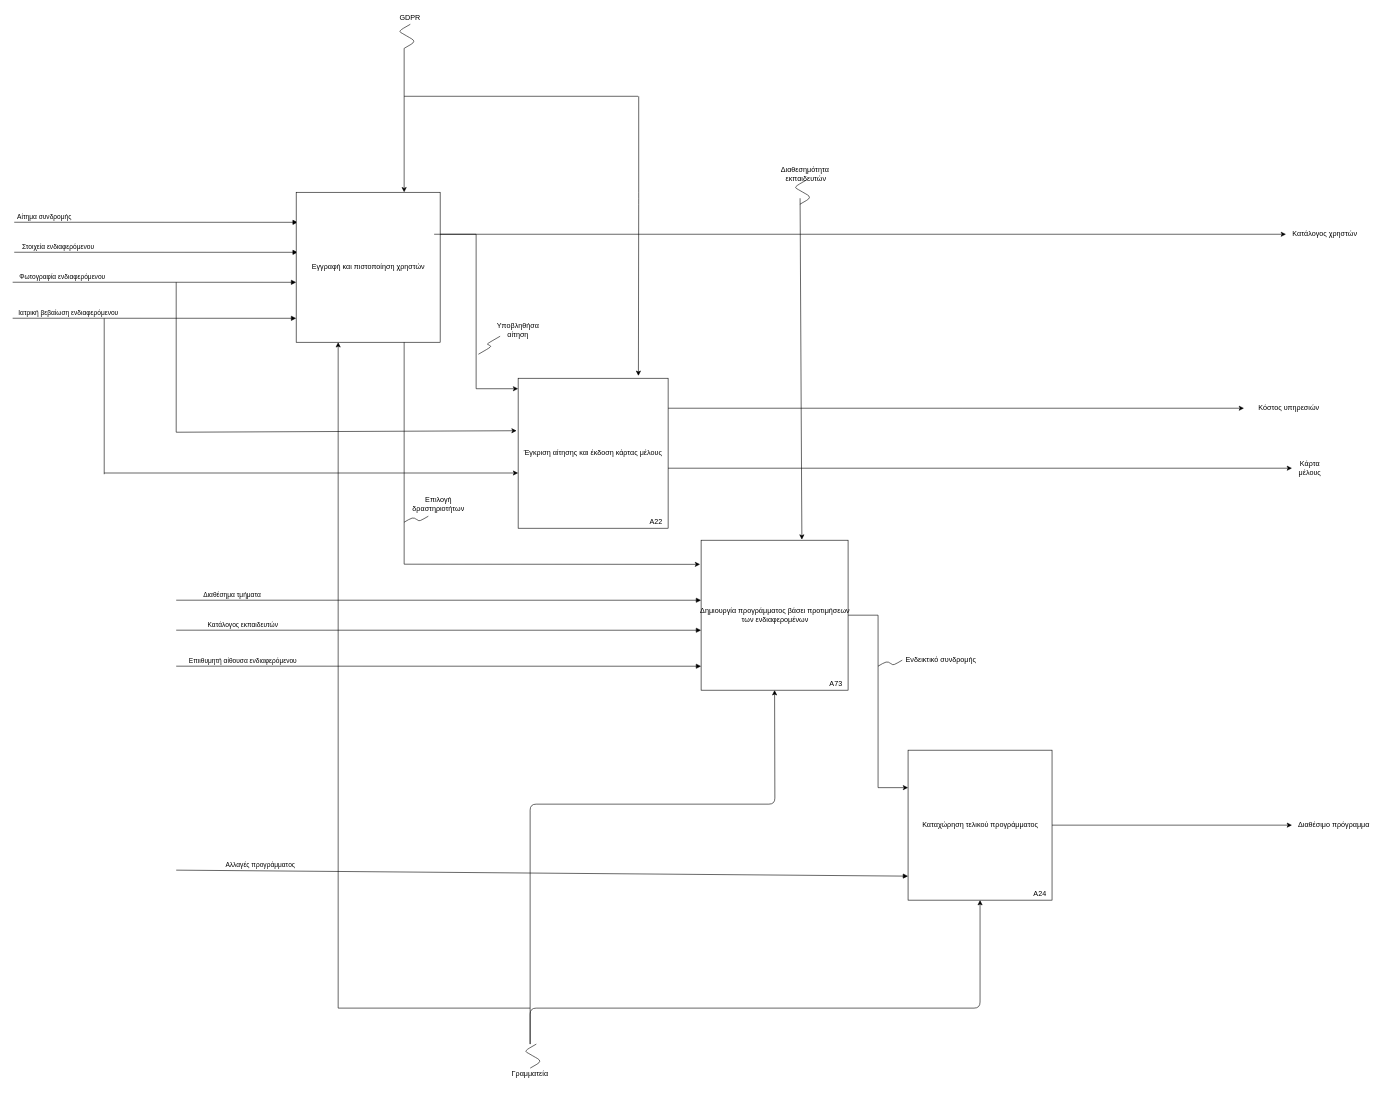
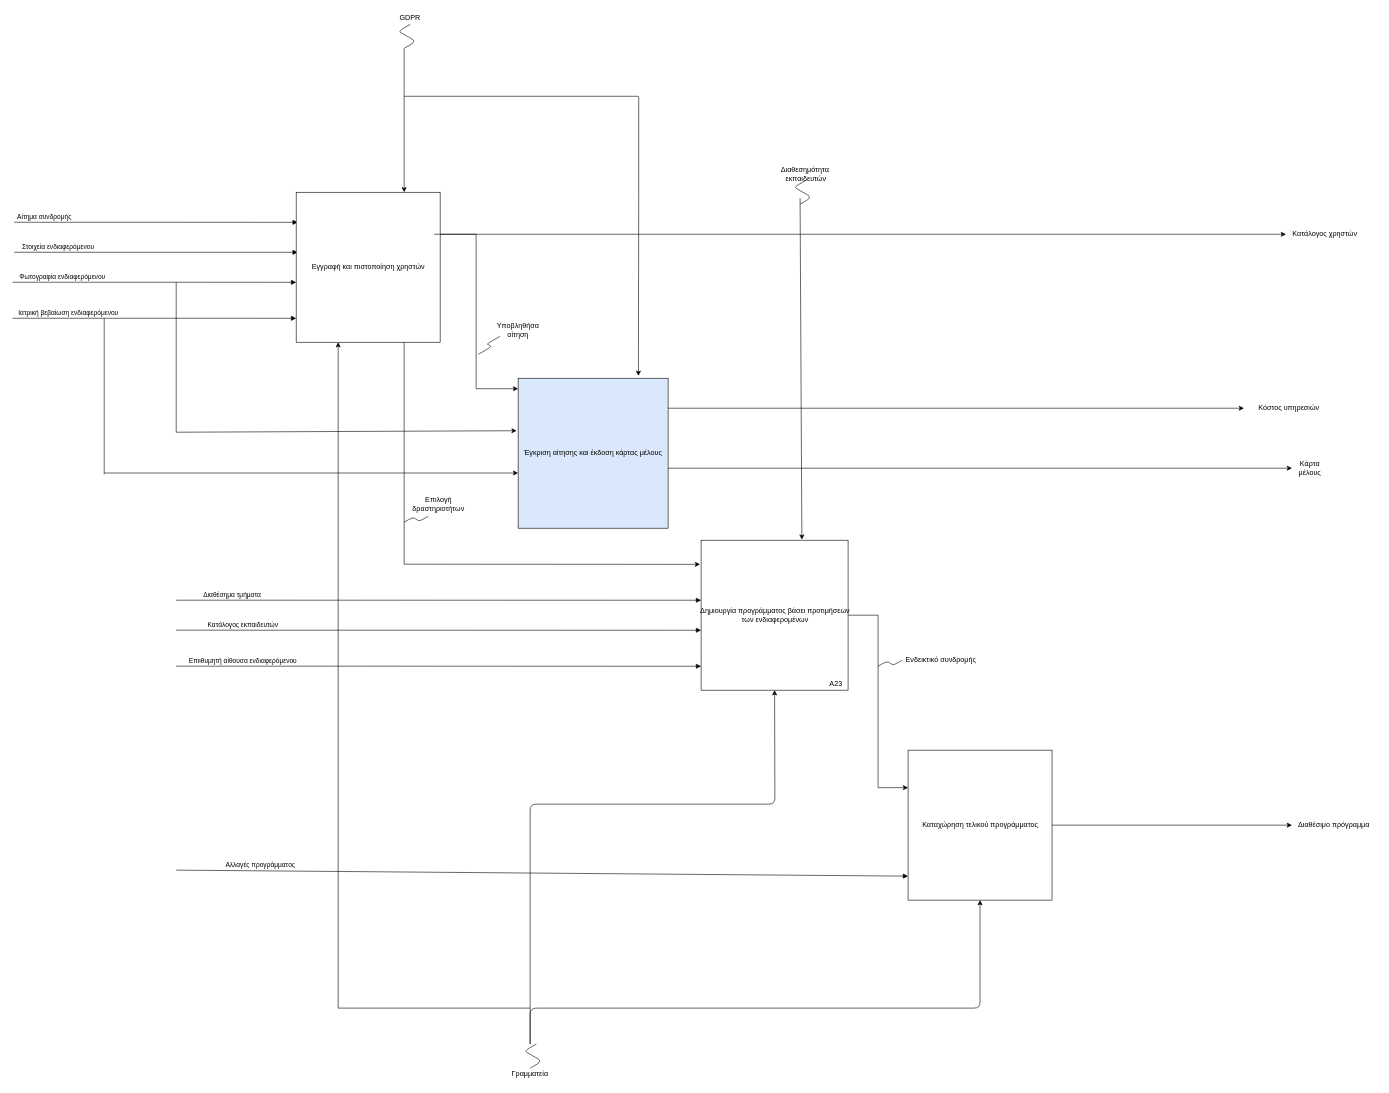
(593, 453) -> (593, 453)
(656, 522) -> none
(836, 684) -> (836, 684)
(1040, 894) -> none
